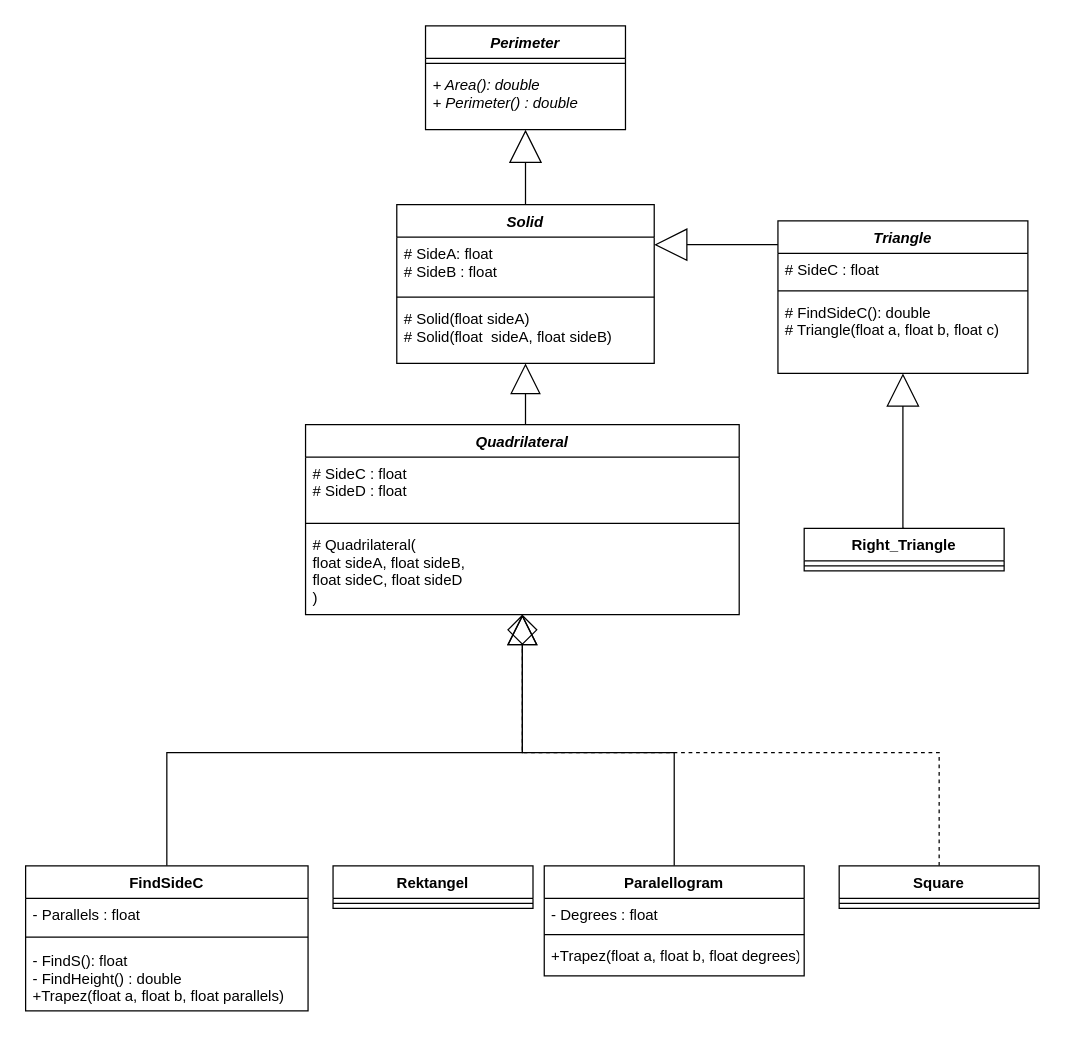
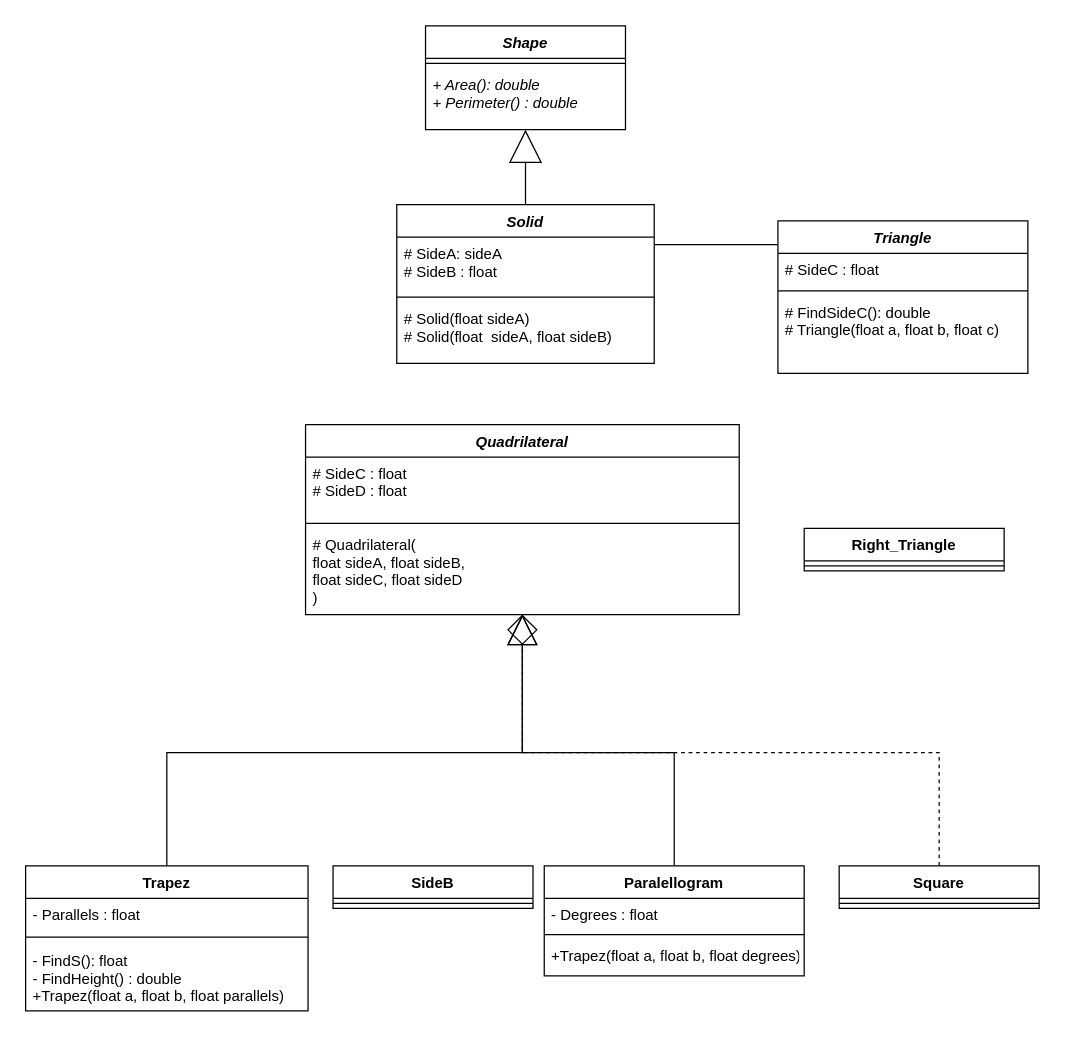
(525, 43) -> (525, 43)
(688, 244) -> (672, 244)
(453, 254) -> (453, 254)
(526, 410) -> none
(903, 468) -> none
(166, 883) -> (166, 883)
(433, 883) -> (433, 883)
